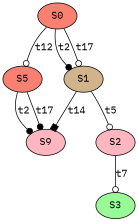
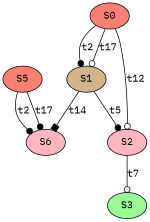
(35, 43) -> (125, 75)
(101, 107) -> (105, 108)
(46, 142) -> (46, 142)
